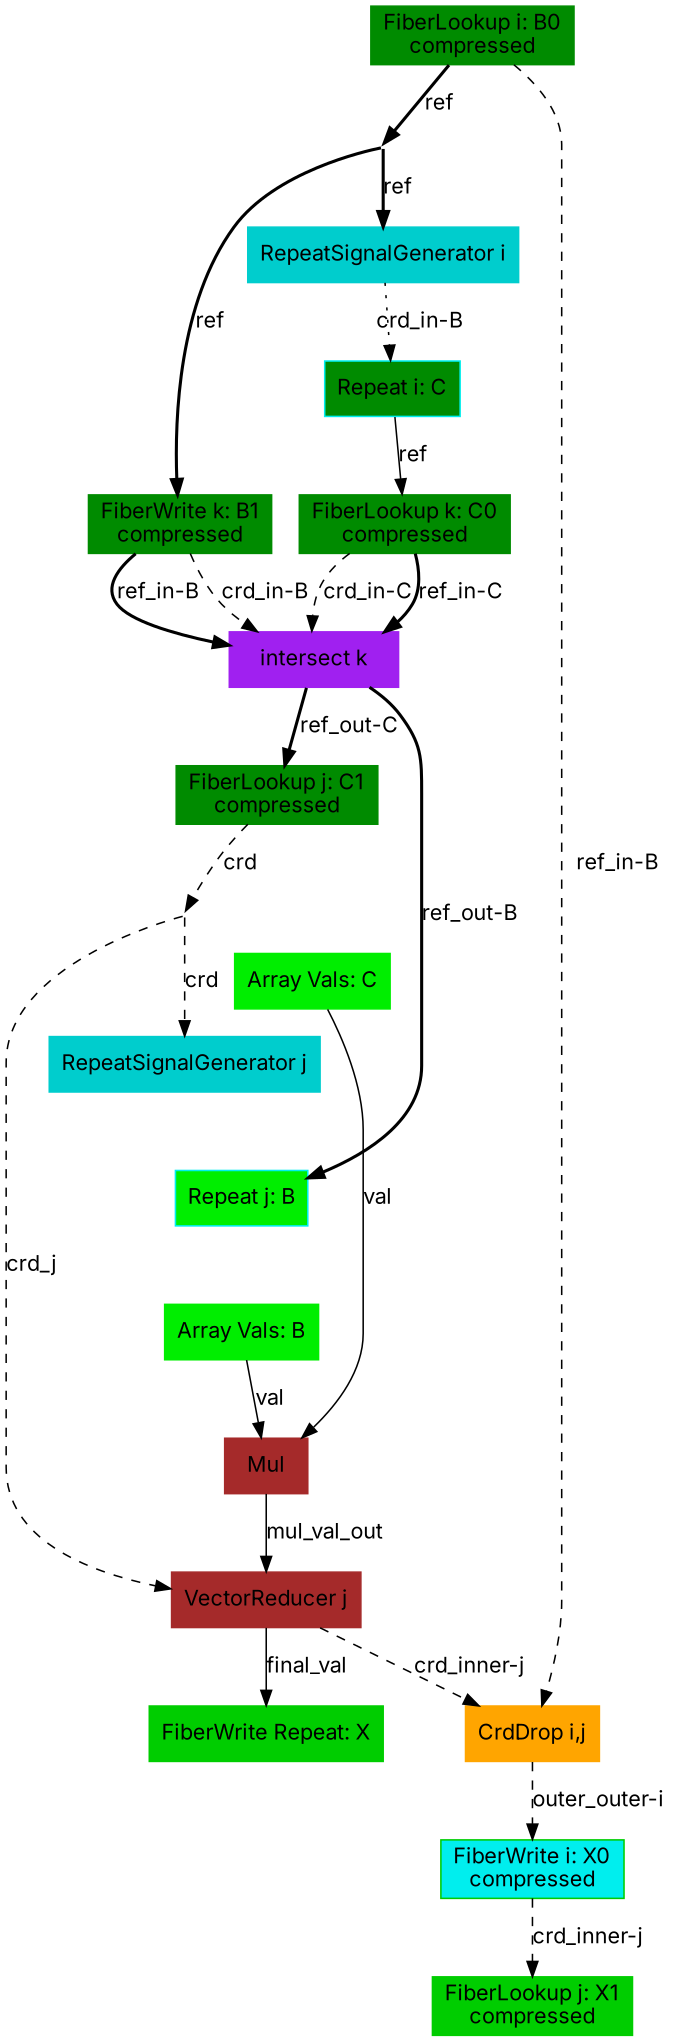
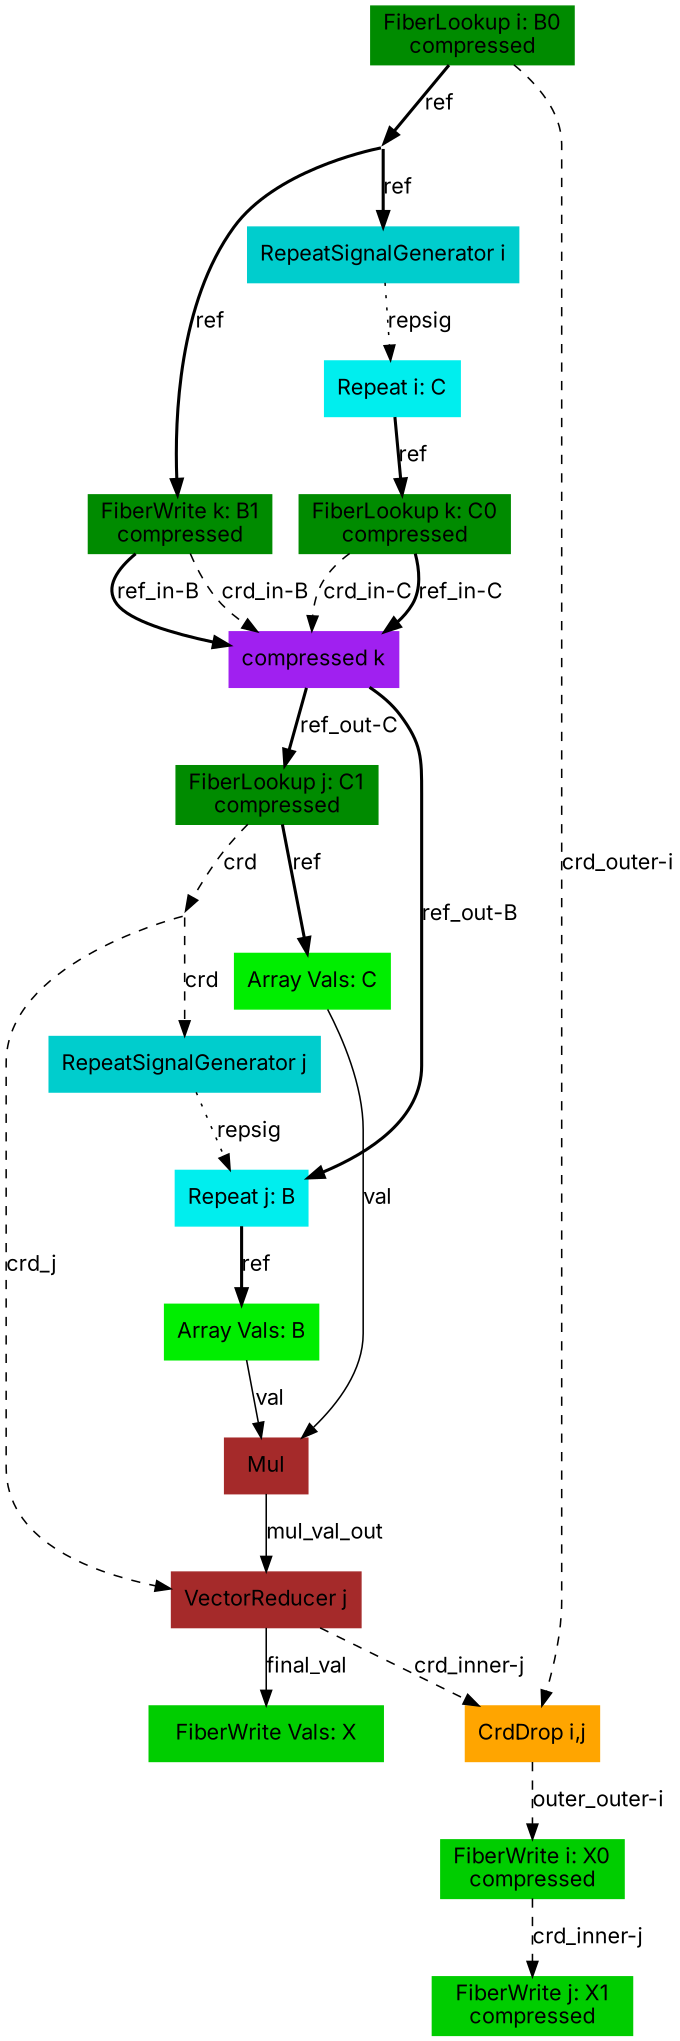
(420, 322) -> (420, 322)
(392, 389) -> (392, 389)
(398, 448) -> (398, 448)
(314, 660) -> (314, 660)
(618, 863) -> (618, 863)
none -> (293, 881)
none -> (210, 1124)
(242, 1198) -> (242, 1198)
none -> (242, 1257)
(266, 1734) -> (266, 1734)
(532, 1869) -> (532, 1869)
(532, 2006) -> (532, 2006)
